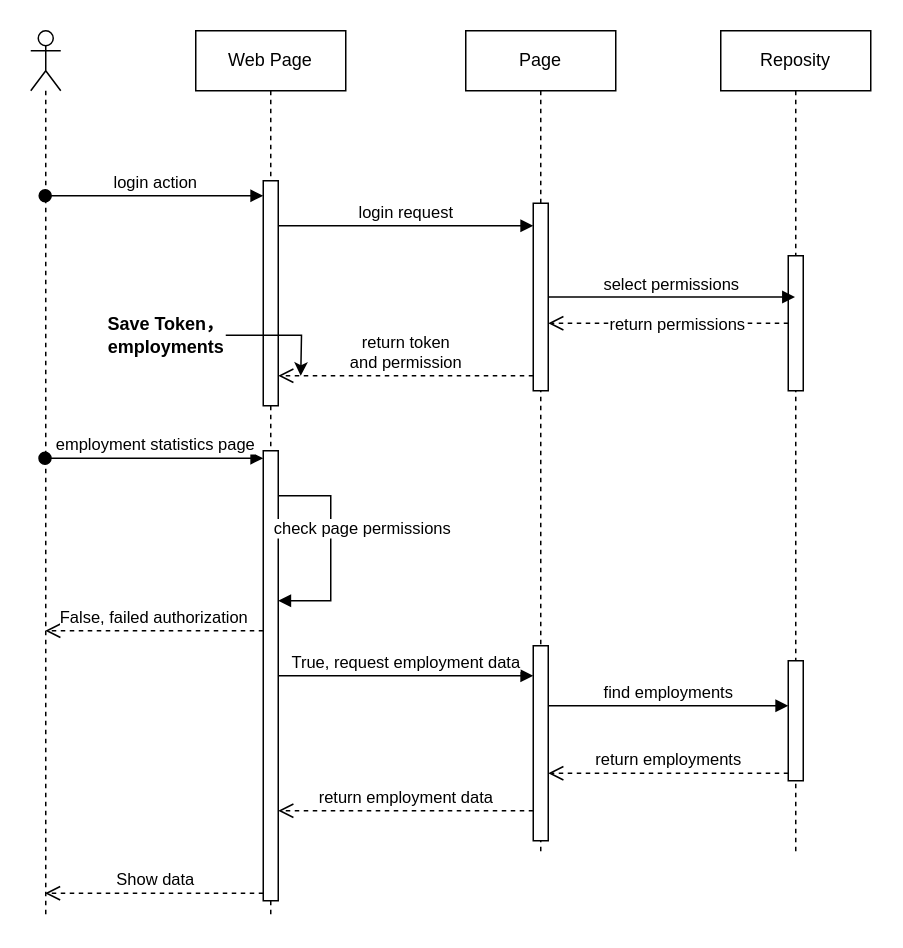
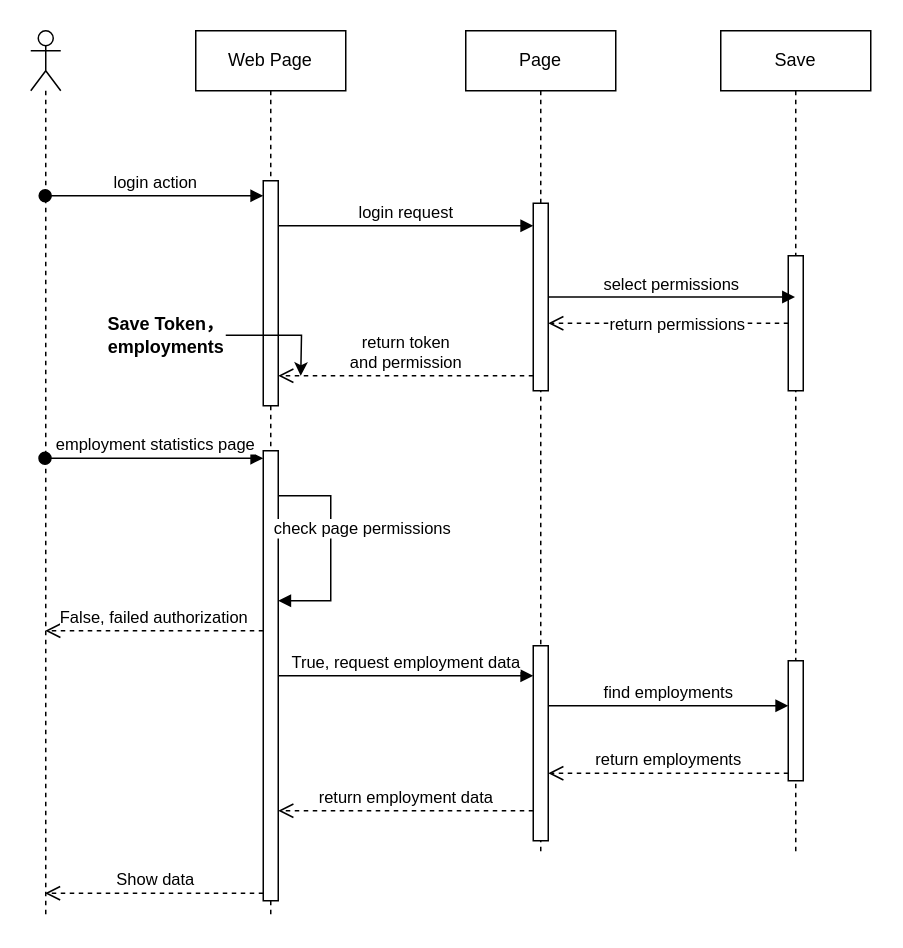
(796, 61) -> (796, 61)
